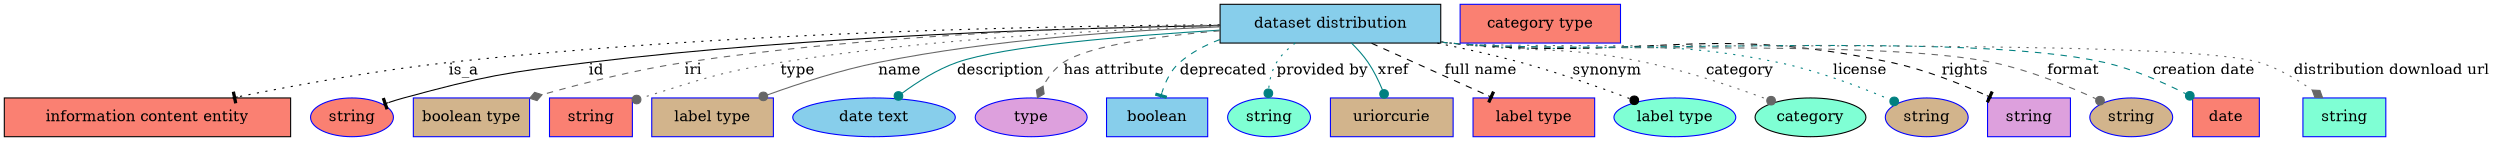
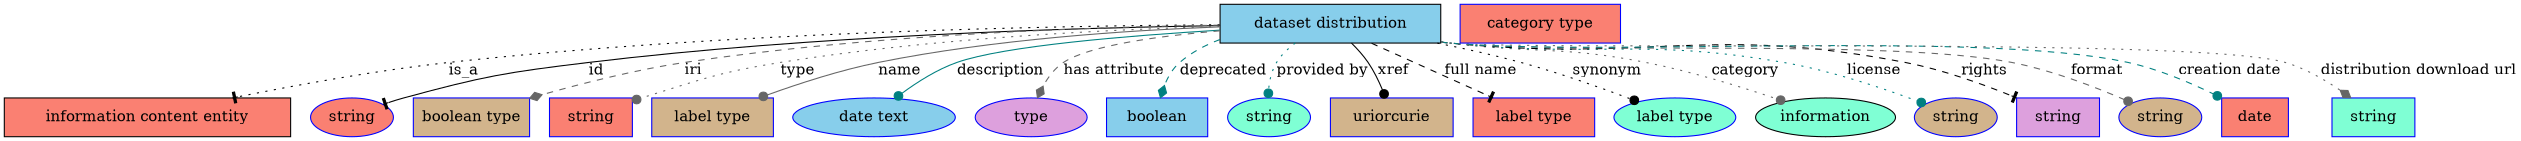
(1184, 59) -> (1187, 57)
(1370, 65) -> (1370, 65)
(1810, 117) -> (1826, 117)
